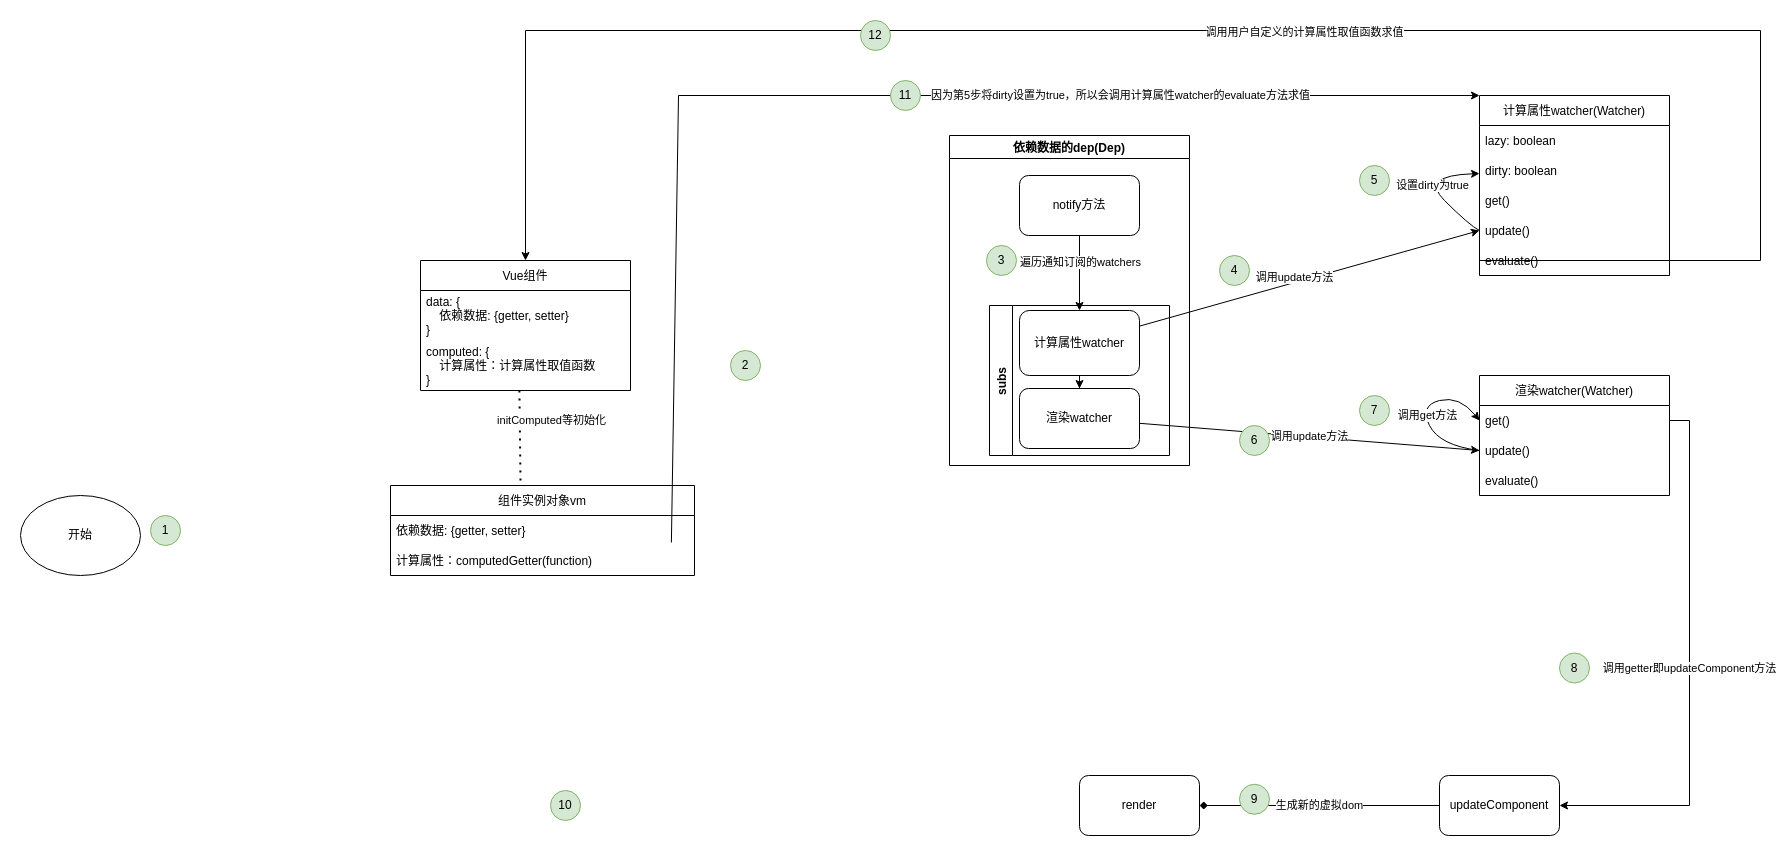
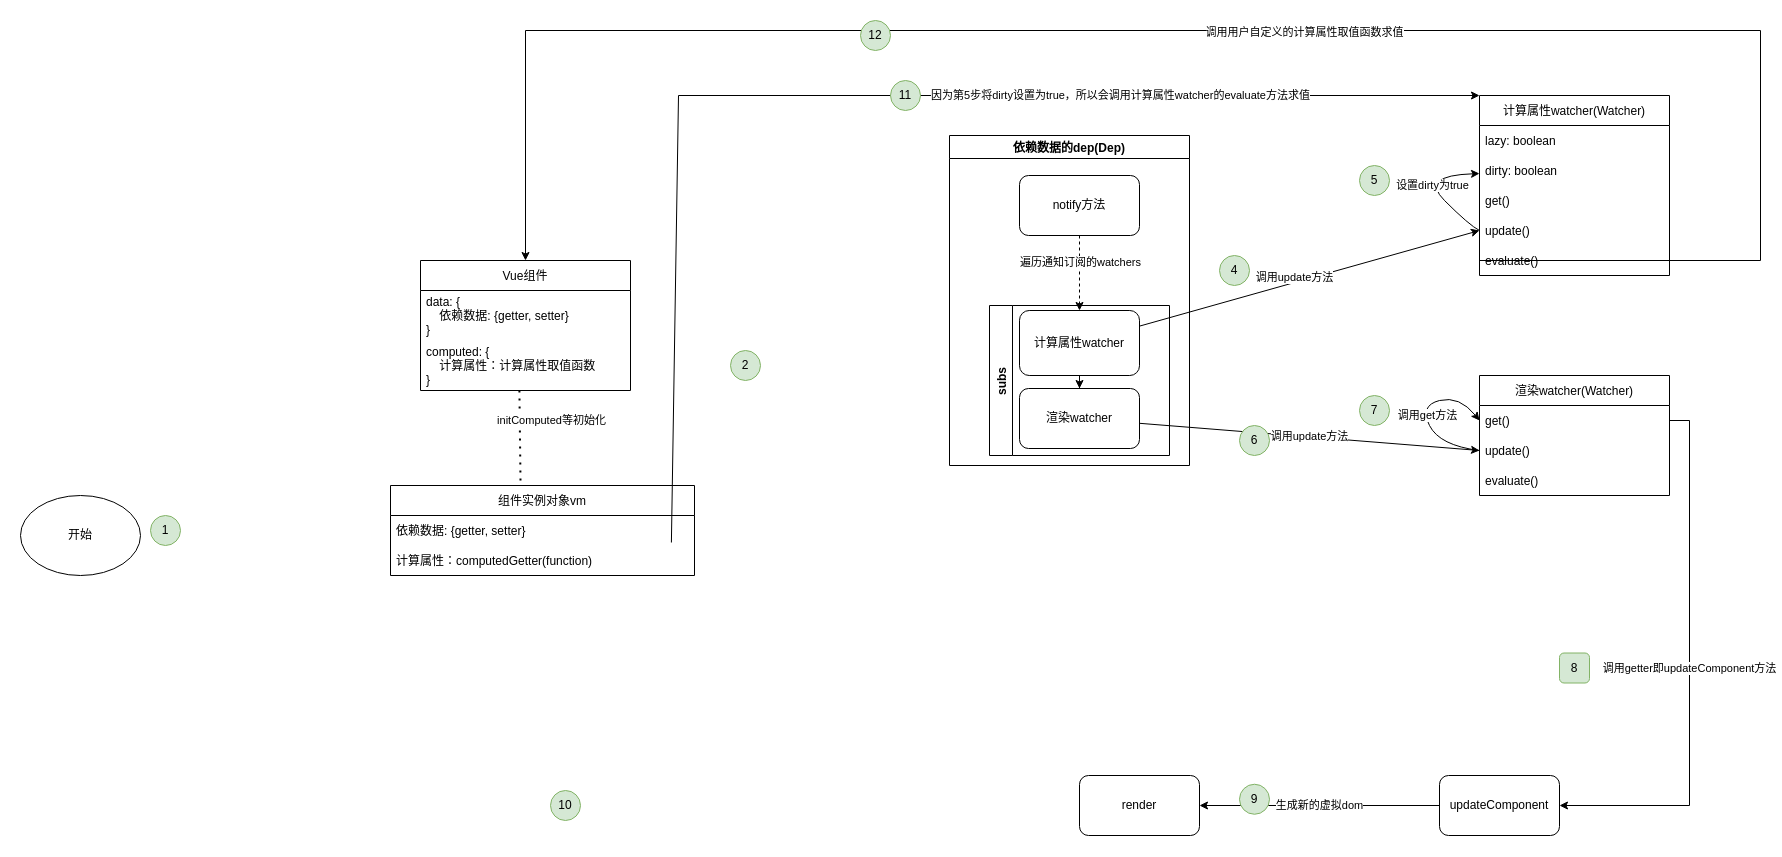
(1002, 261) -> none
(1080, 285) -> (1080, 285)
(1575, 668) -> (1575, 668)
(1208, 806) -> (1208, 806)
